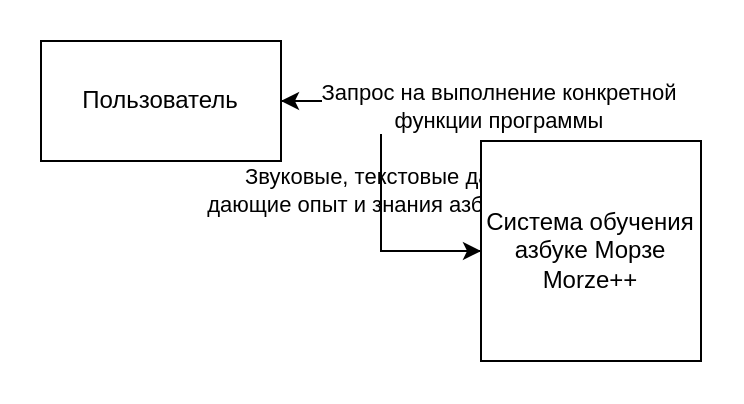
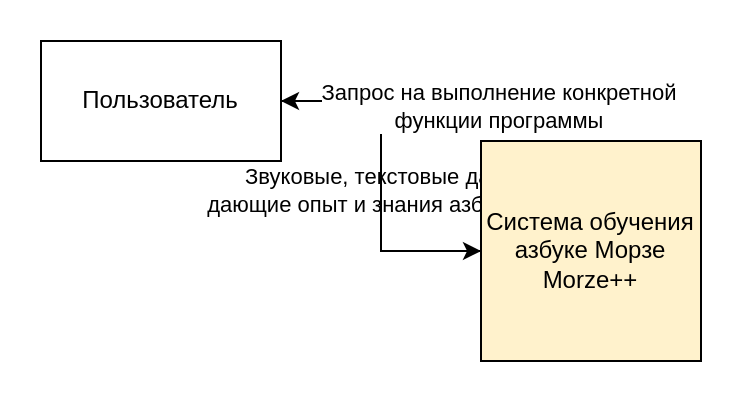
(591, 251) -> (591, 251)
